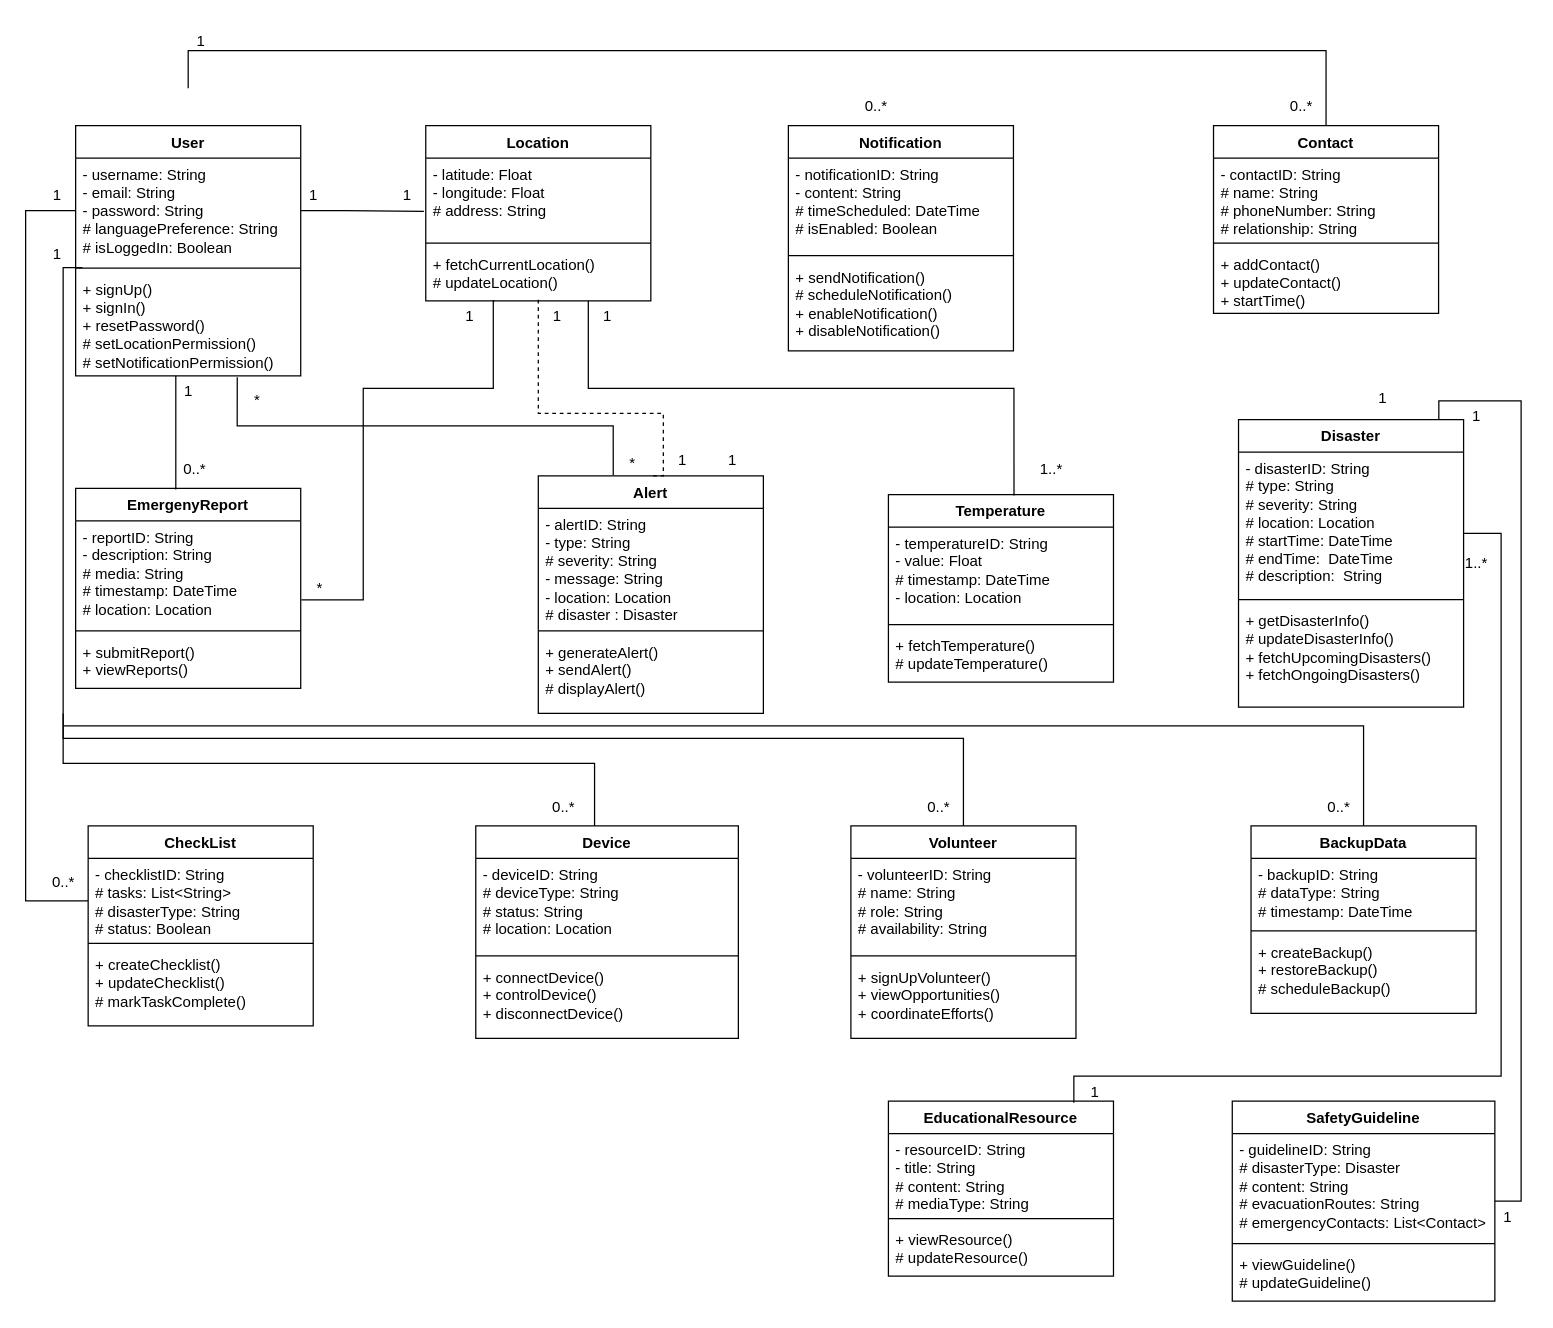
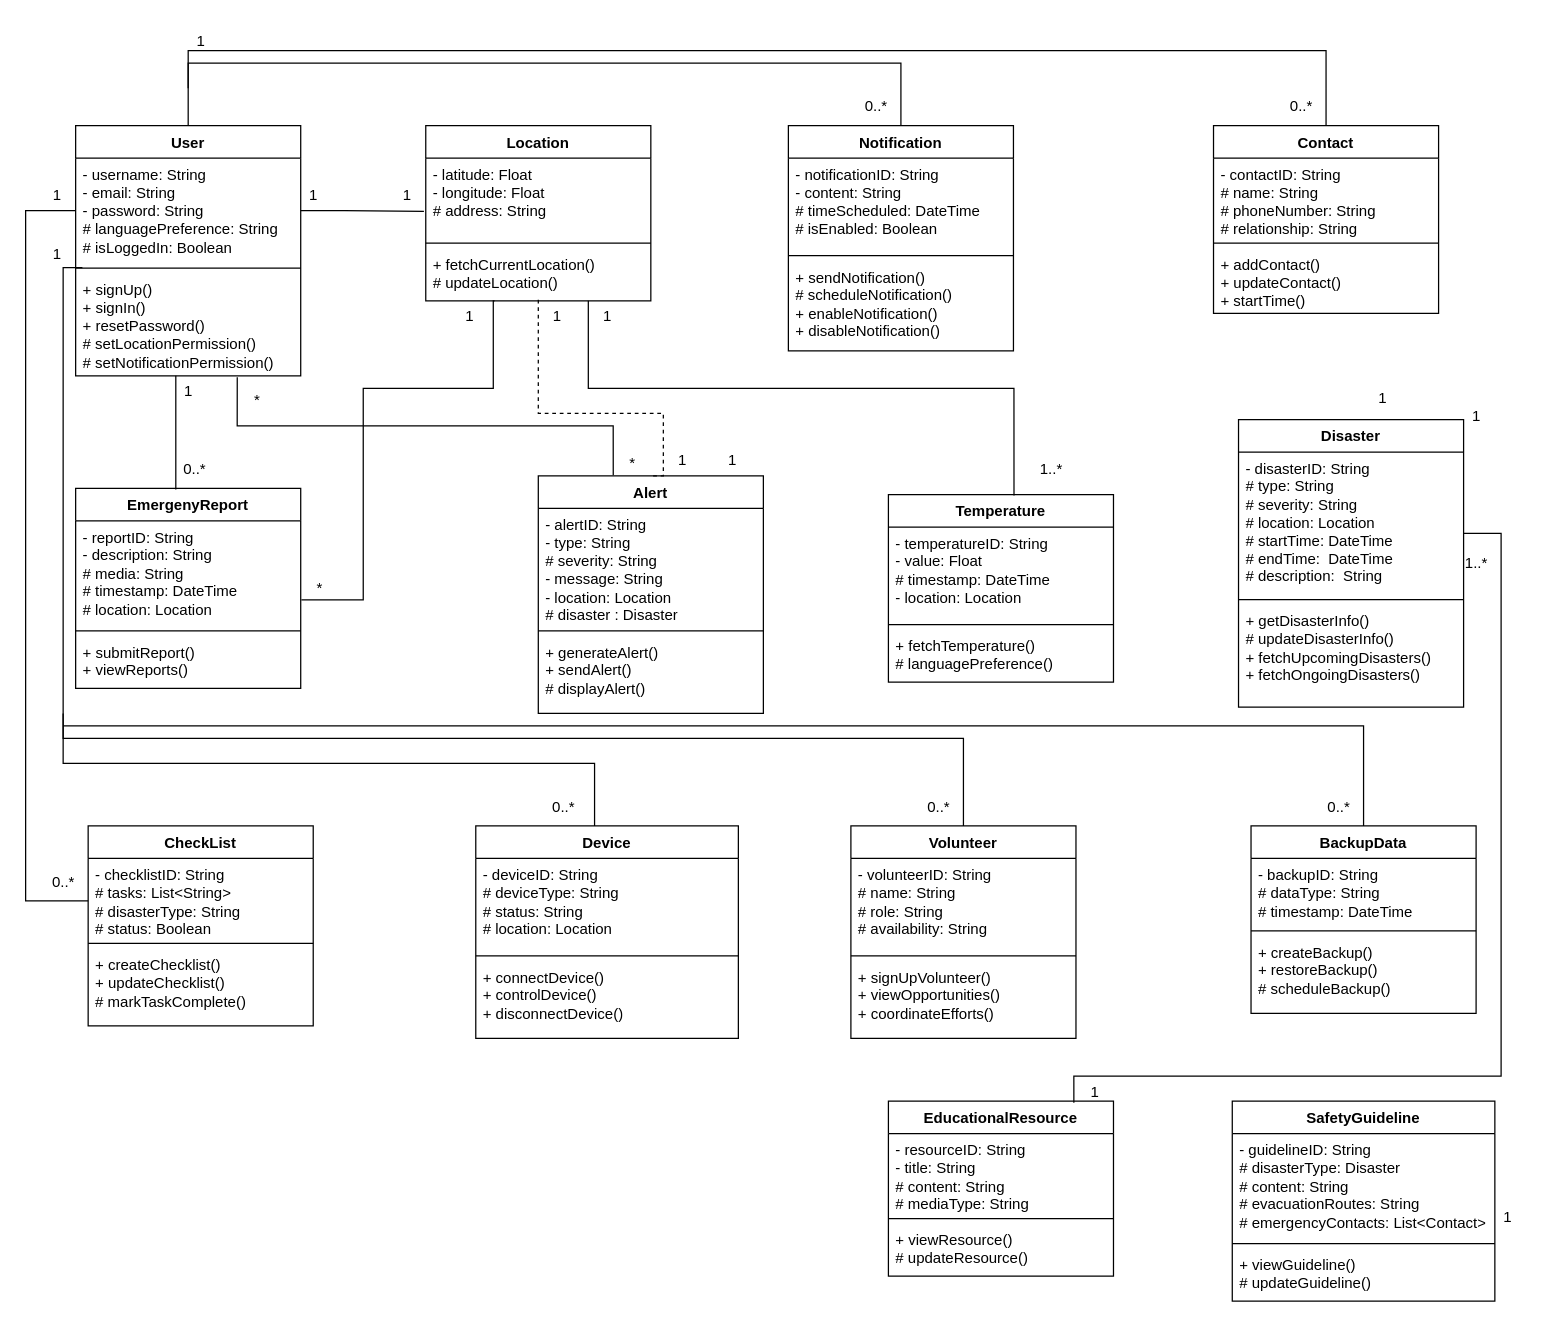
none -> (576, 63)
(982, 656) -> (984, 656)
(1521, 763) -> none
